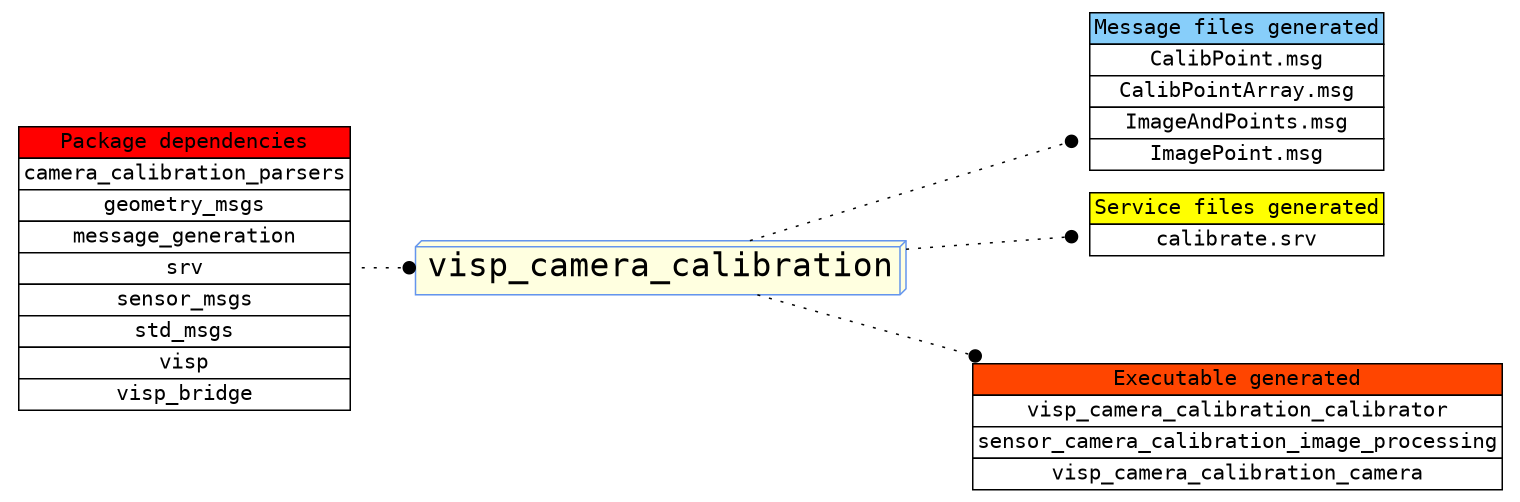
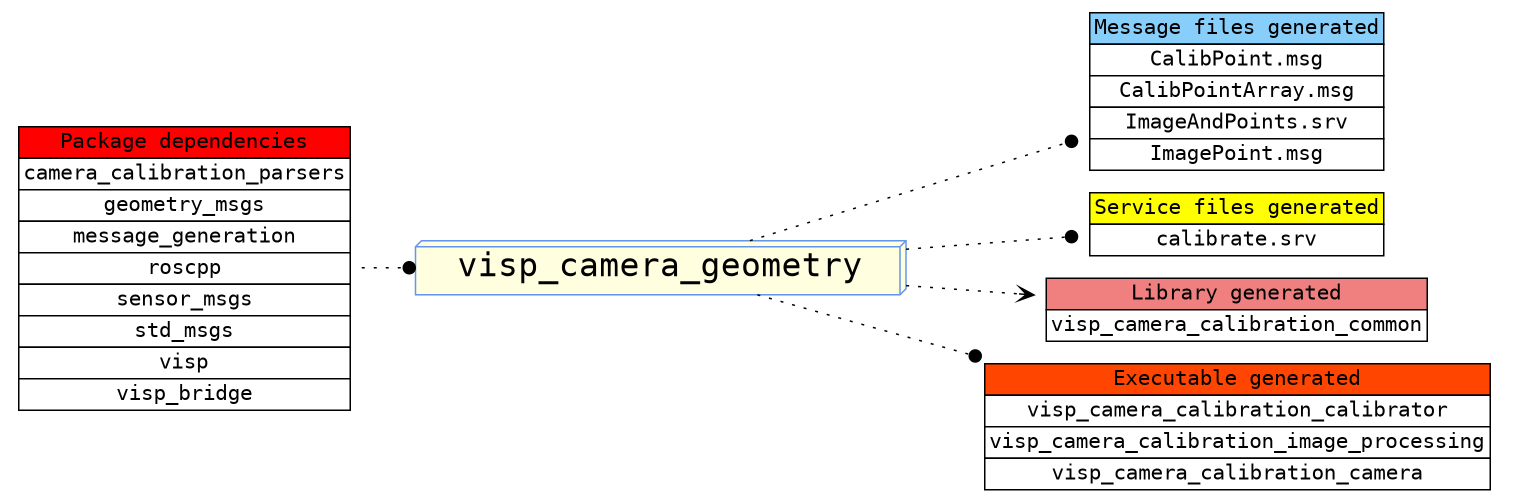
(1237, 122) -> (1237, 122)
(184, 268) -> (184, 268)
(661, 268) -> (661, 268)
none -> (1237, 310)
(1238, 442) -> (1238, 442)
